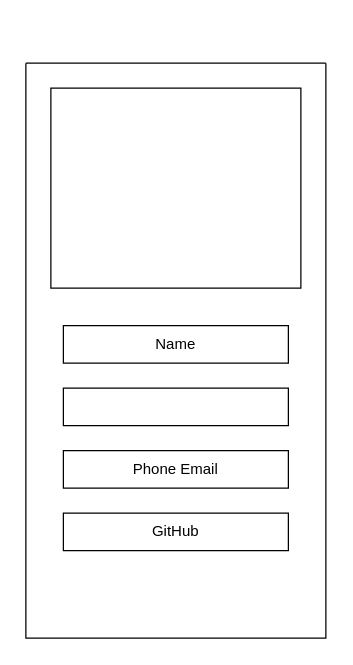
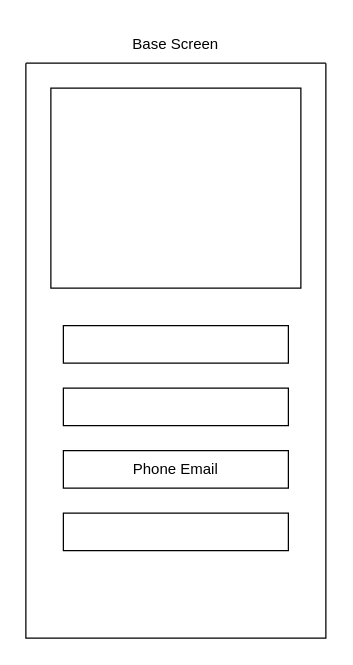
none -> (176, 44)
(176, 344) -> none
(176, 532) -> none
